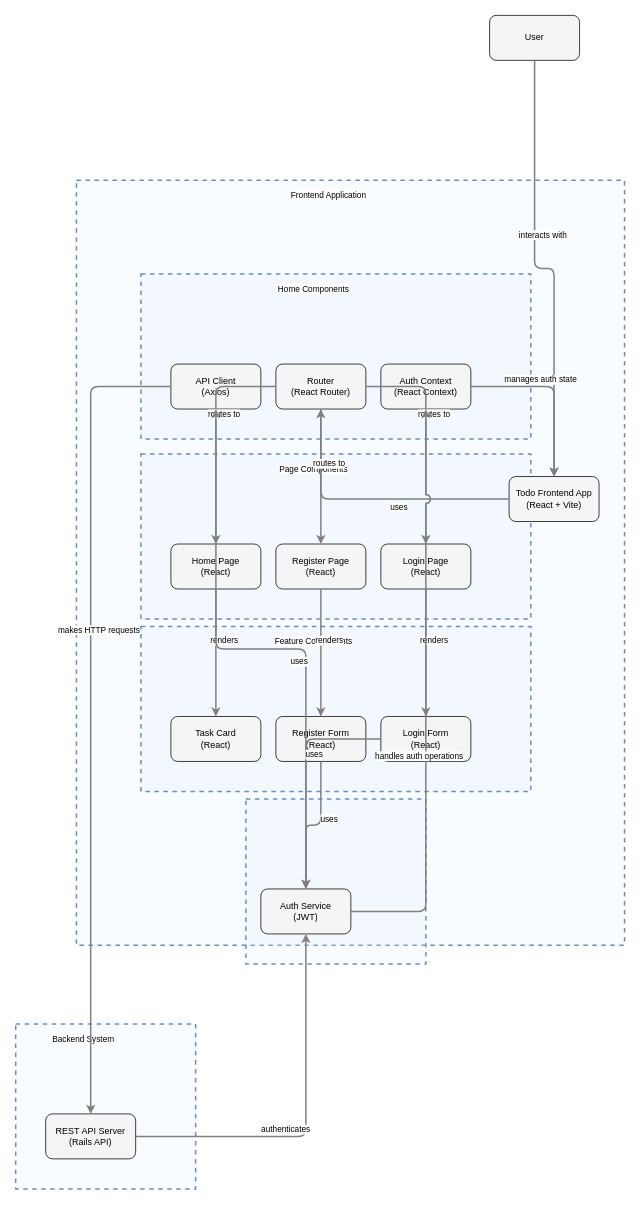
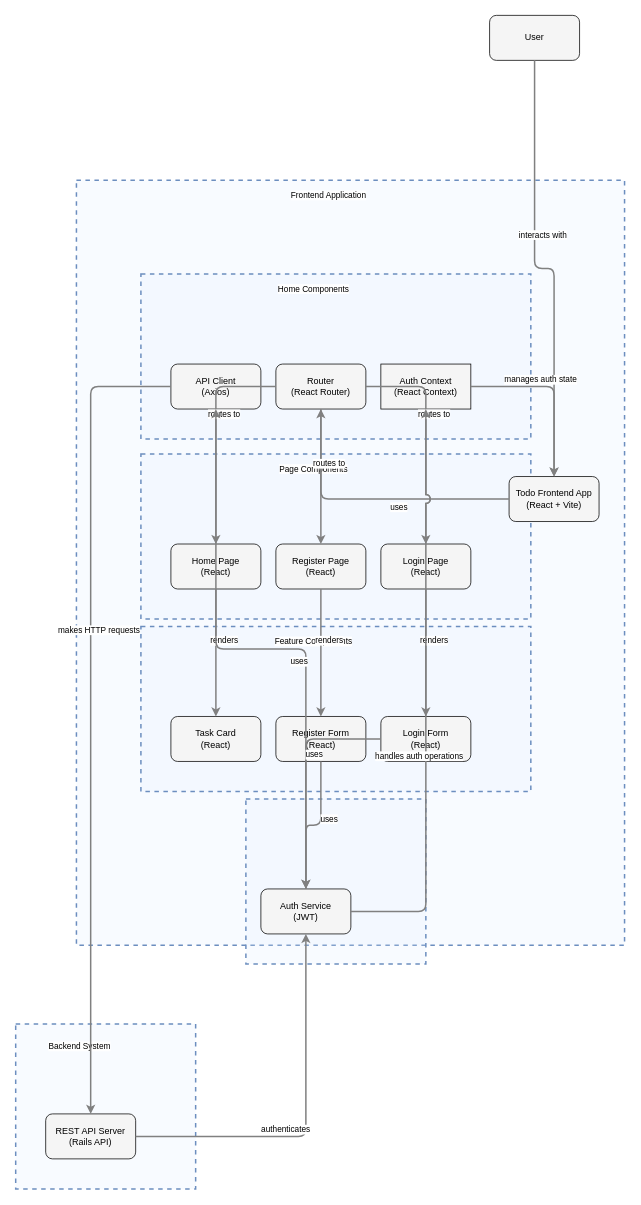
(426, 387) -> (426, 387)
(83, 1039) -> (79, 1047)
